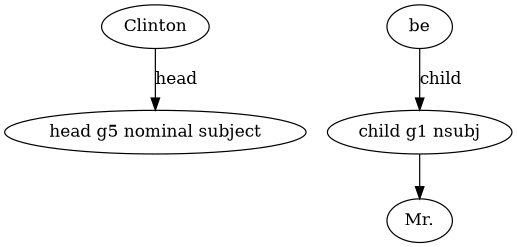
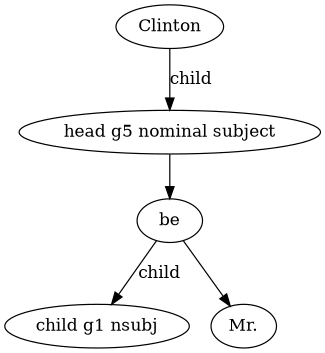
(177, 79) -> (191, 79)
none -> (170, 170)
(420, 170) -> (203, 268)
